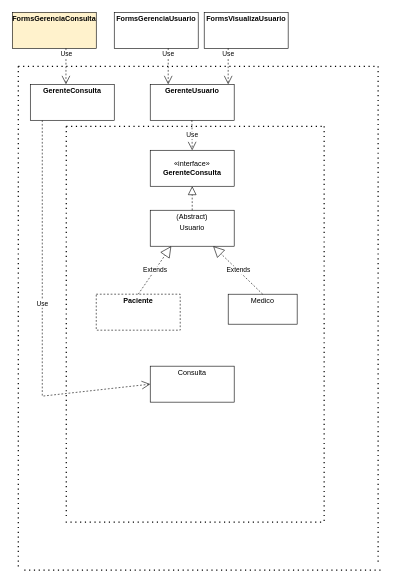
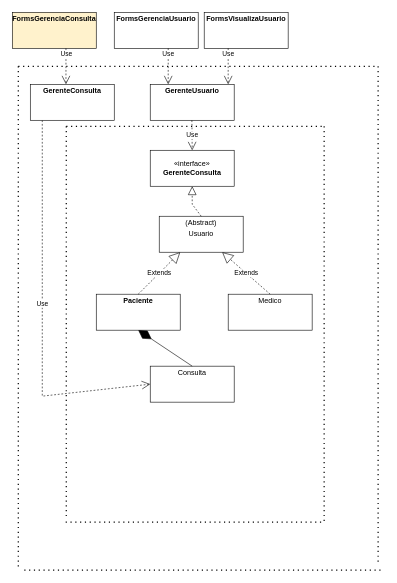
(192, 228) -> (201, 234)
(263, 309) -> (270, 312)
(138, 312) -> (138, 312)
none -> (171, 352)
